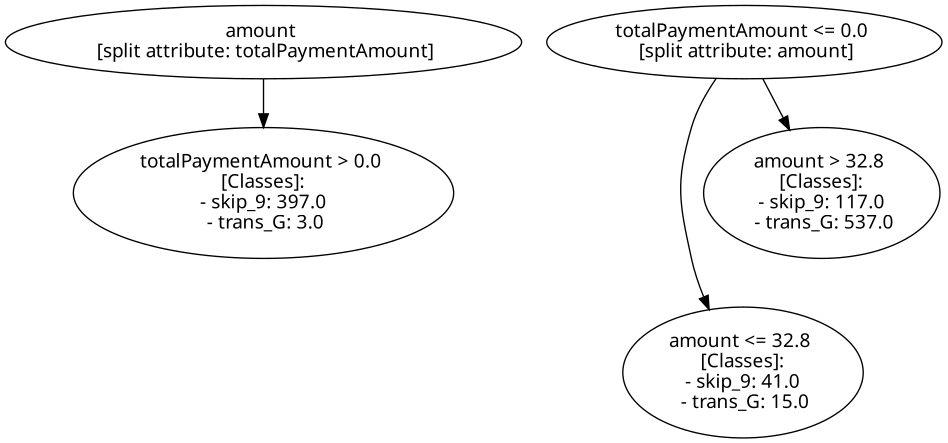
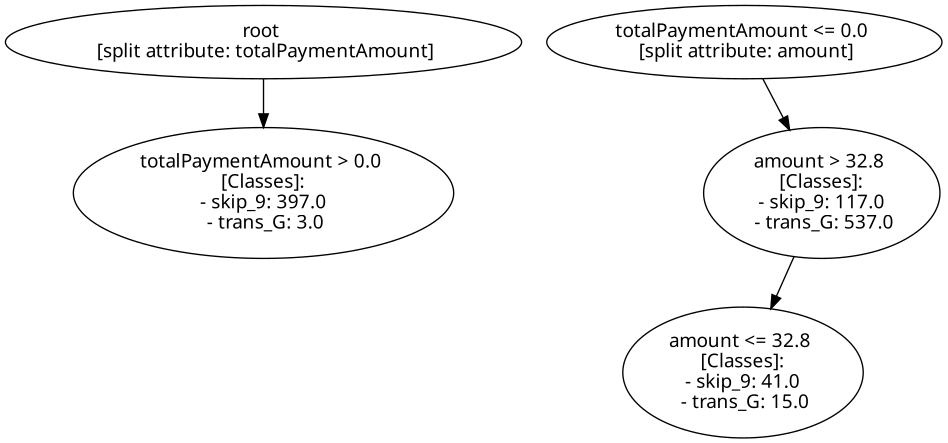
(264, 42) -> (264, 42)
(681, 186) -> (785, 276)
